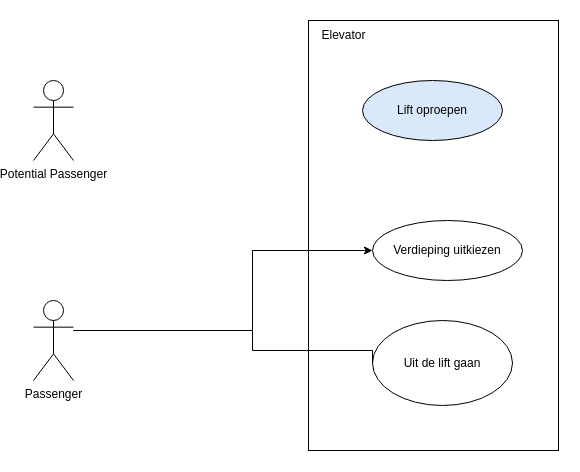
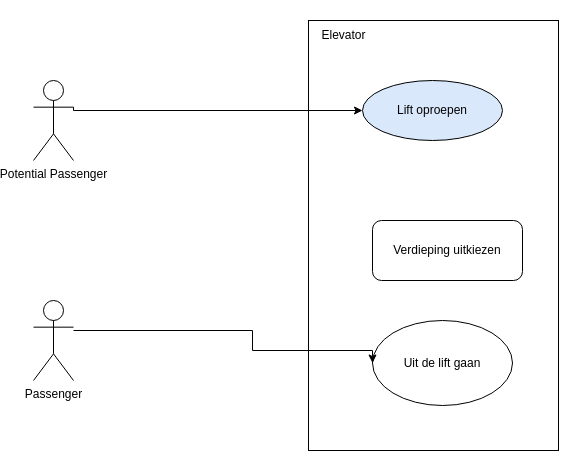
none -> (213, 111)
(270, 251) -> none
(448, 251) -> (448, 251)
(373, 357) -> (373, 355)
